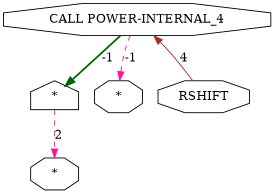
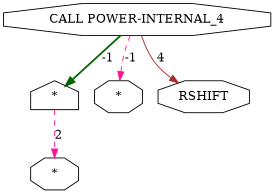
(177, 61) -> (153, 59)
